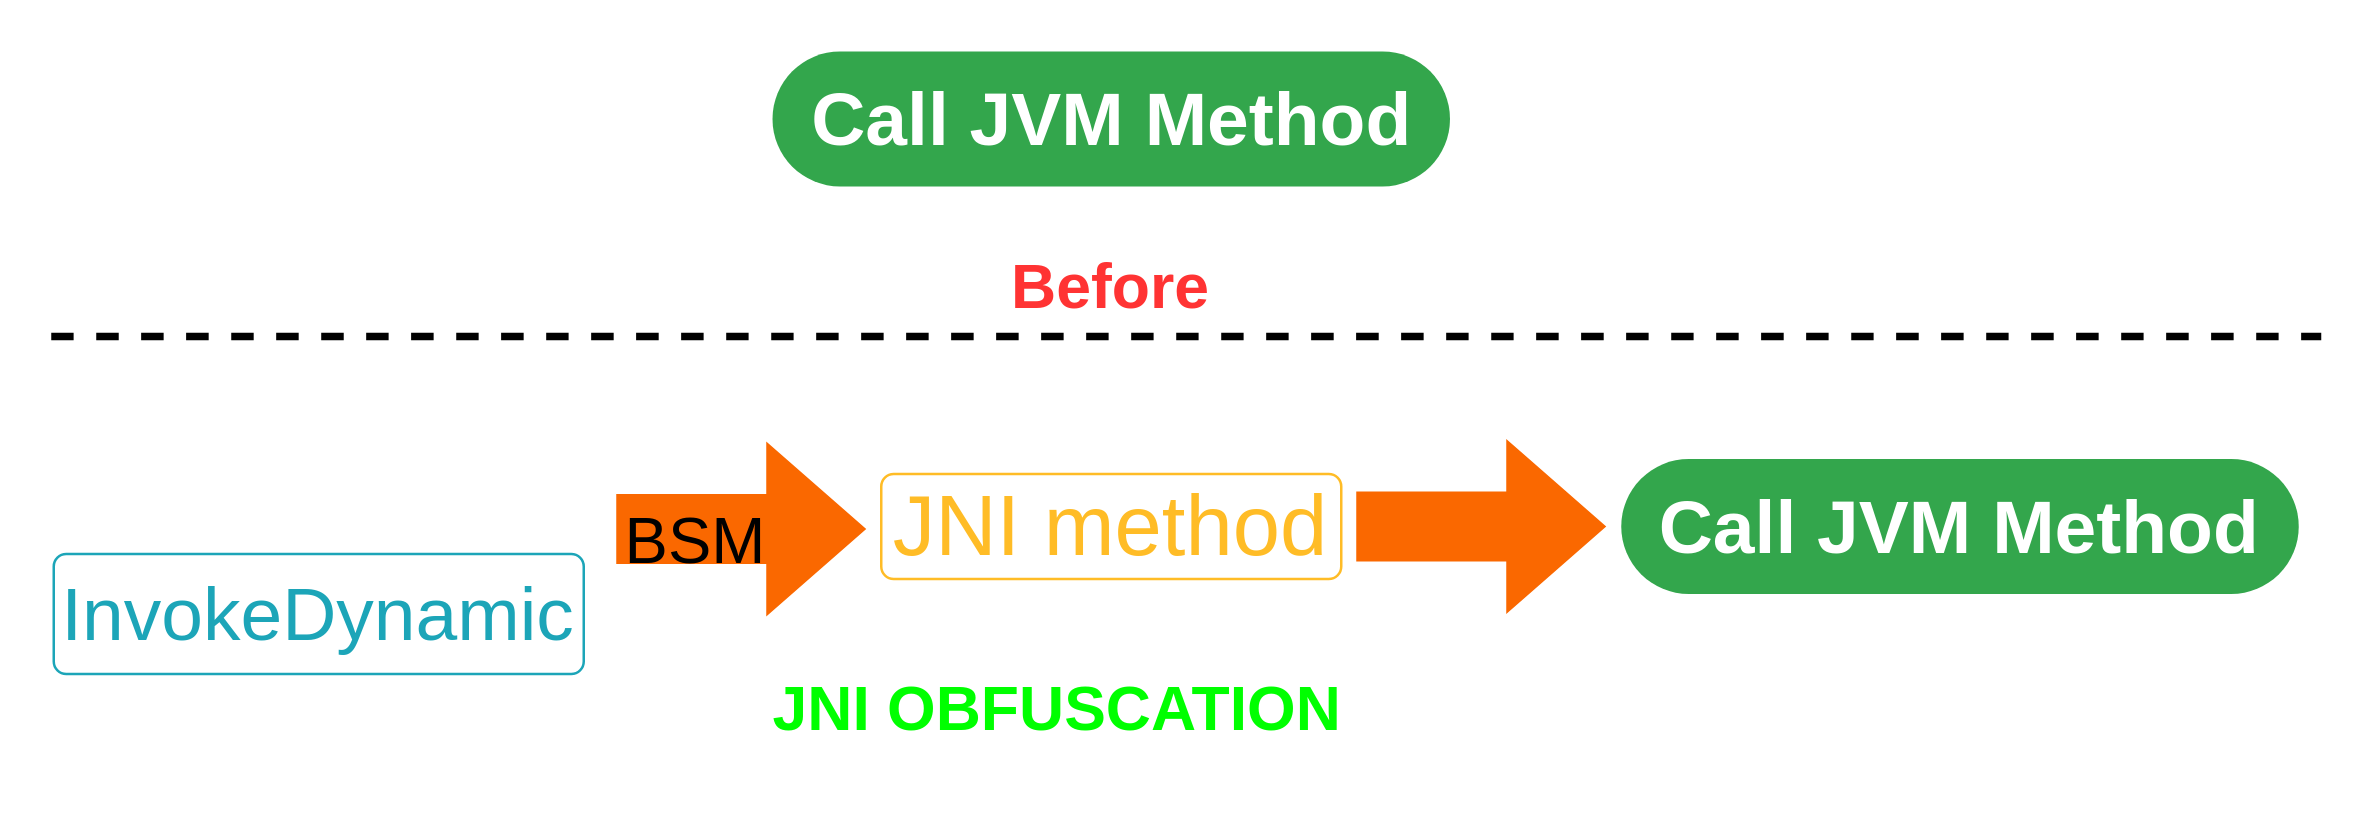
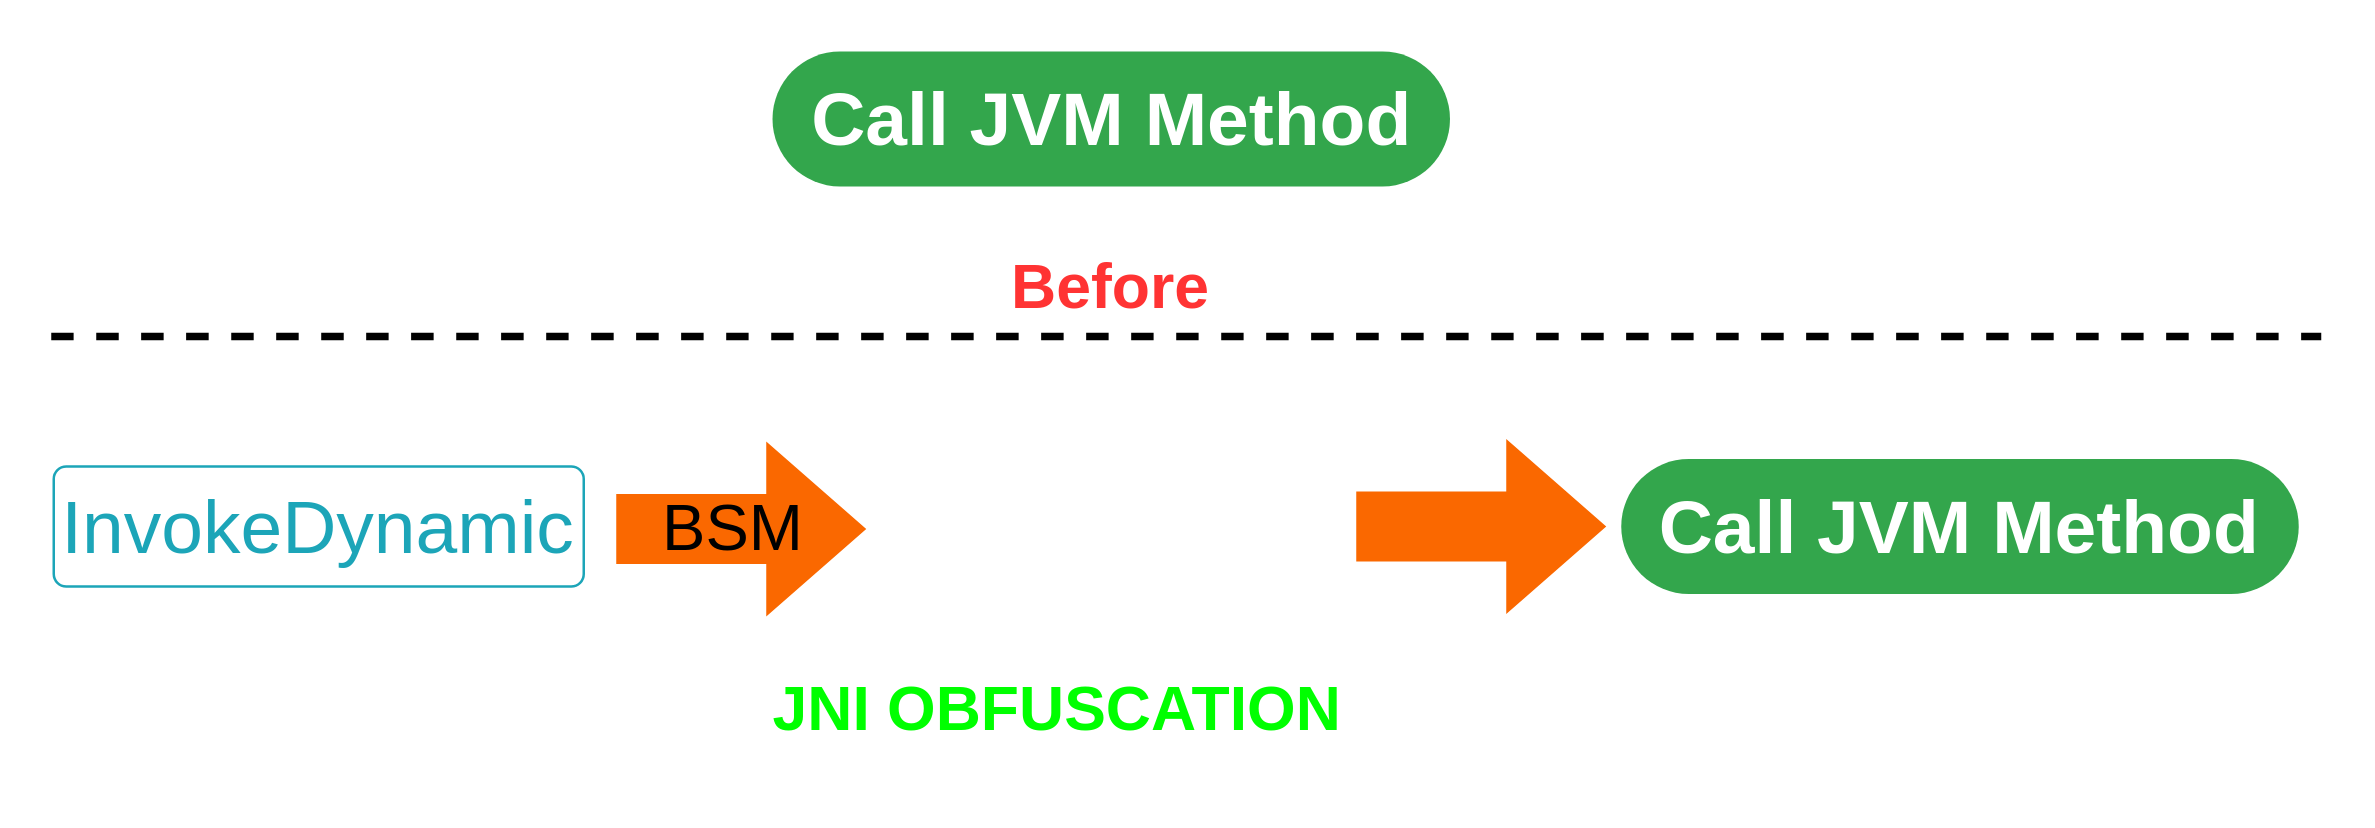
(1111, 526) -> none
(696, 541) -> (734, 529)
(319, 614) -> (319, 526)
